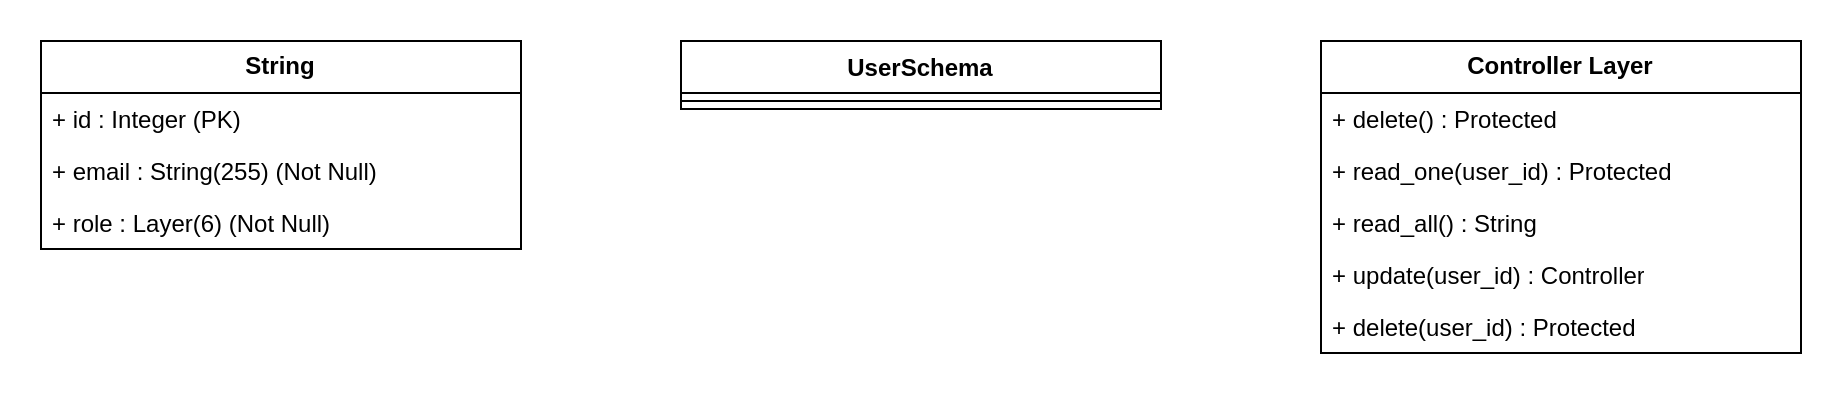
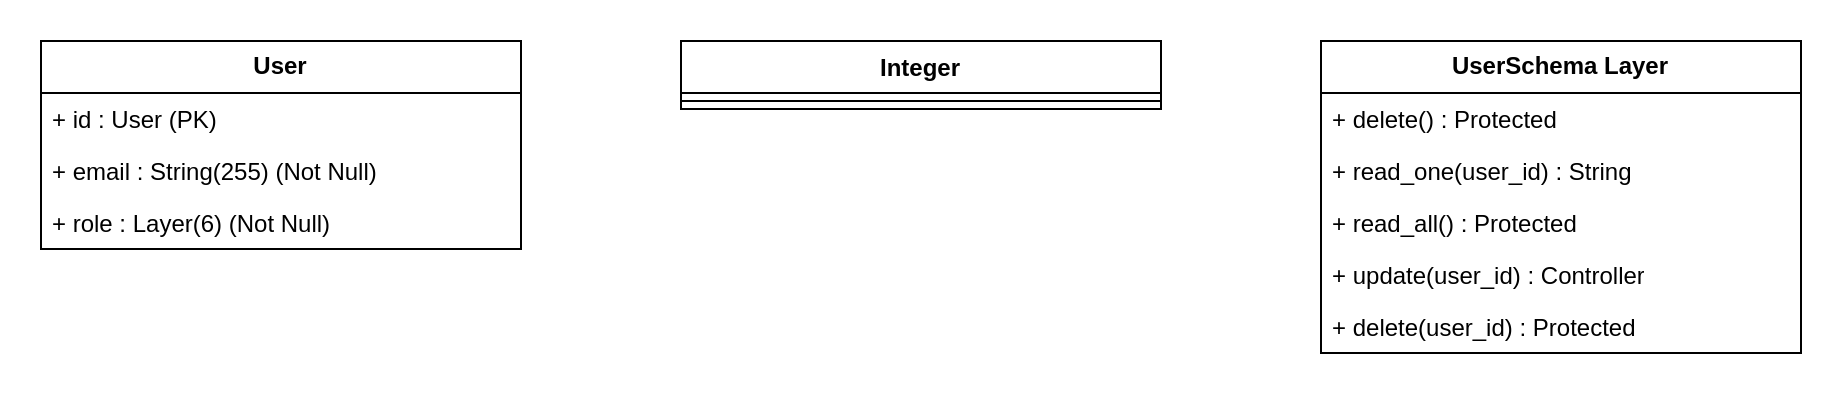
(281, 67) -> (281, 67)
(1561, 67) -> (1561, 67)
(921, 69) -> (921, 69)
(162, 121) -> (142, 121)
(1526, 173) -> (1502, 173)
(1452, 225) -> (1476, 225)
